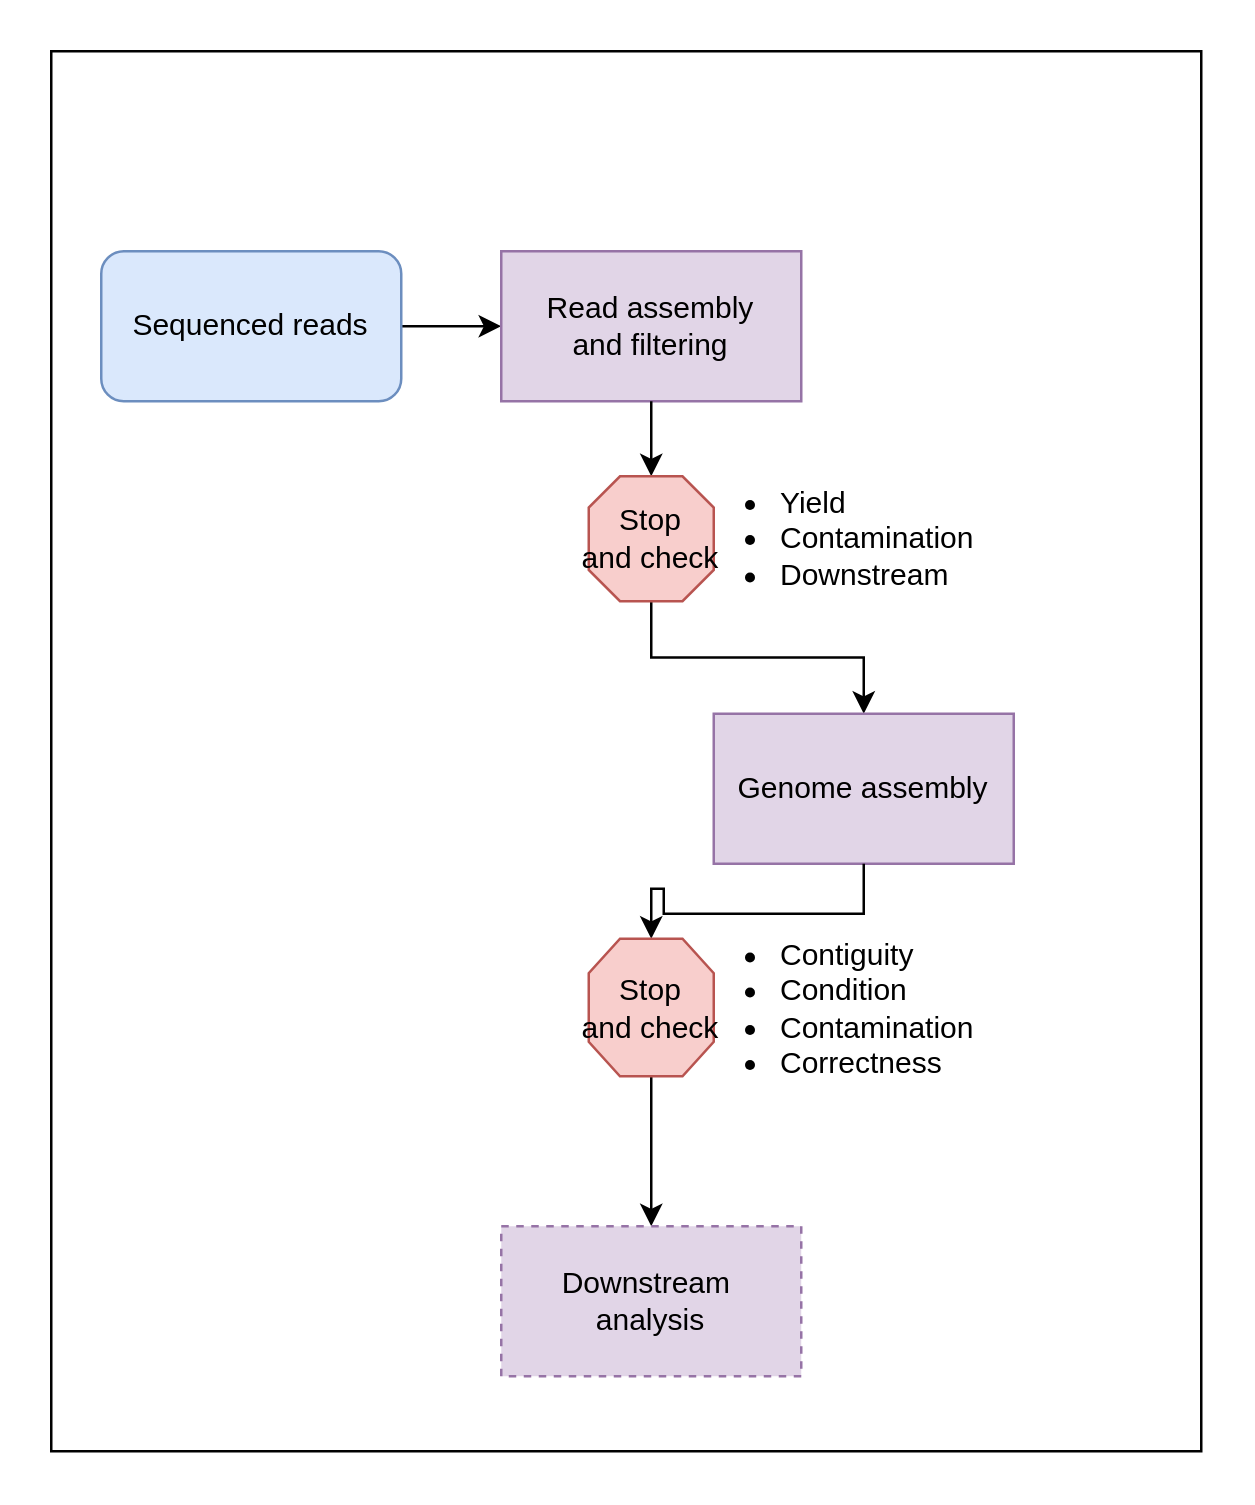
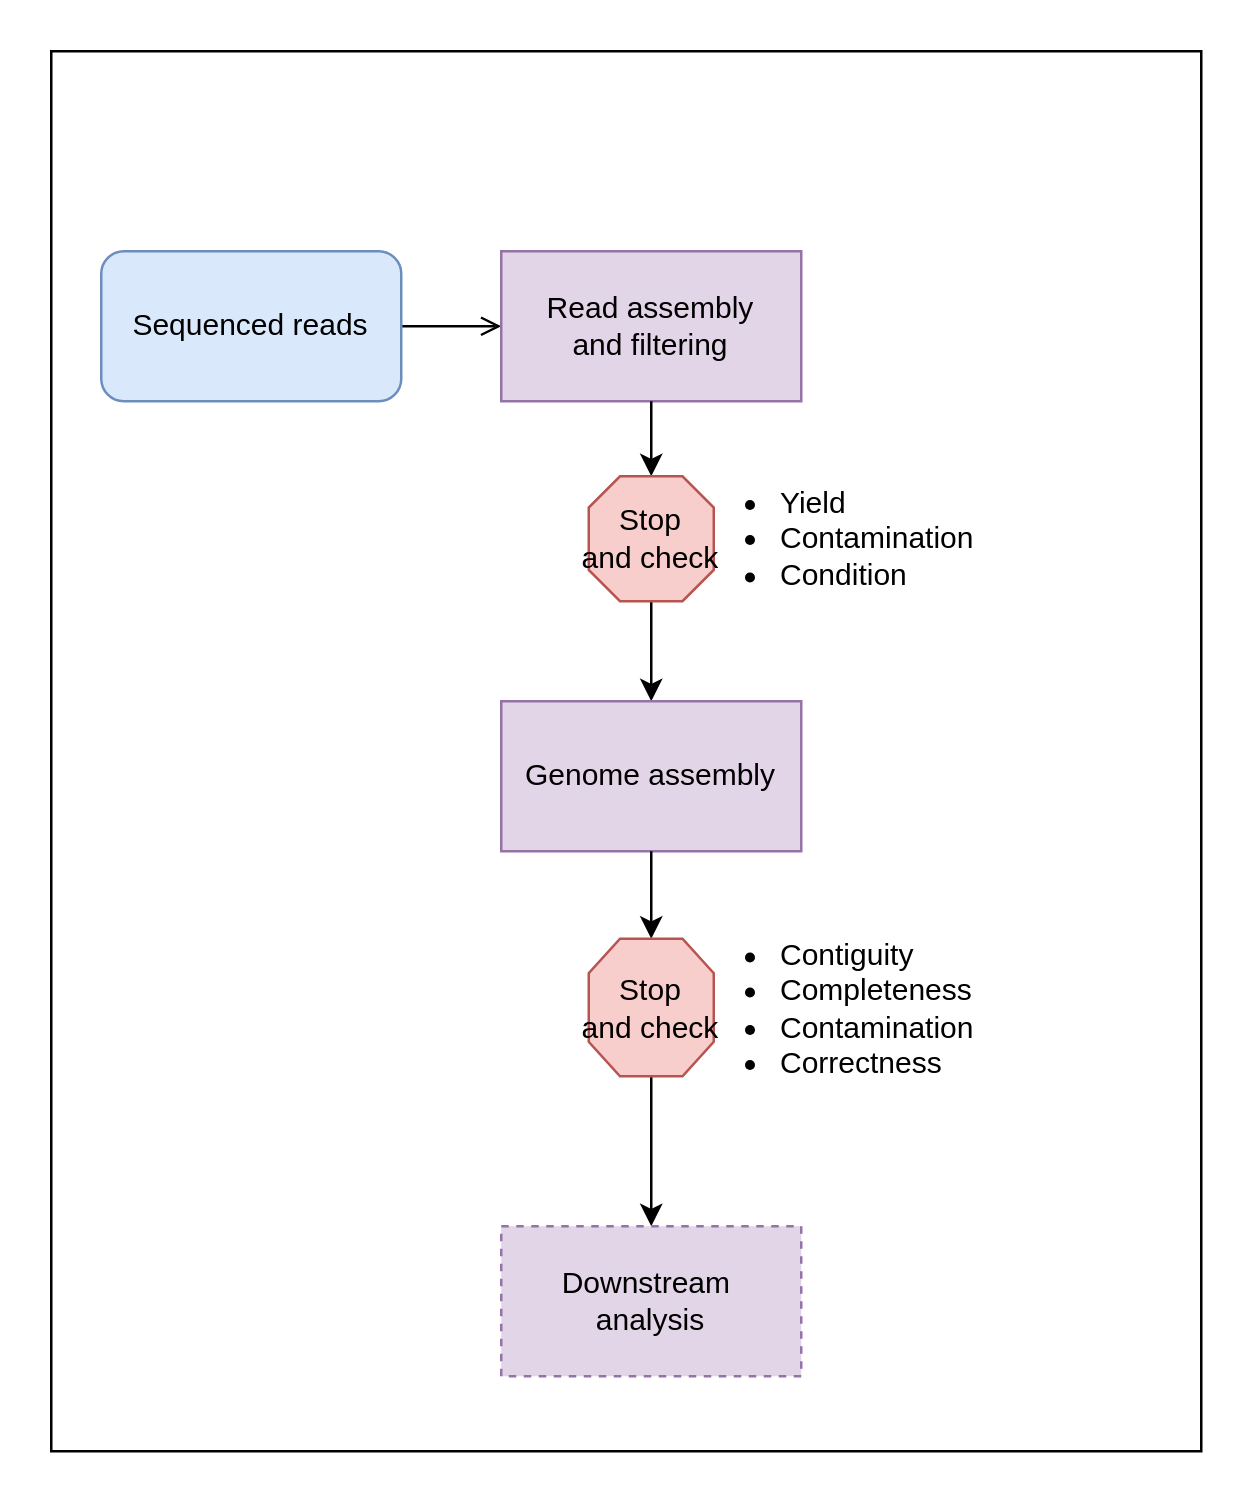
(483, 326) -> (487, 326)
(783, 539) -> (783, 539)
(864, 789) -> (651, 776)
(783, 1009) -> (783, 1009)
